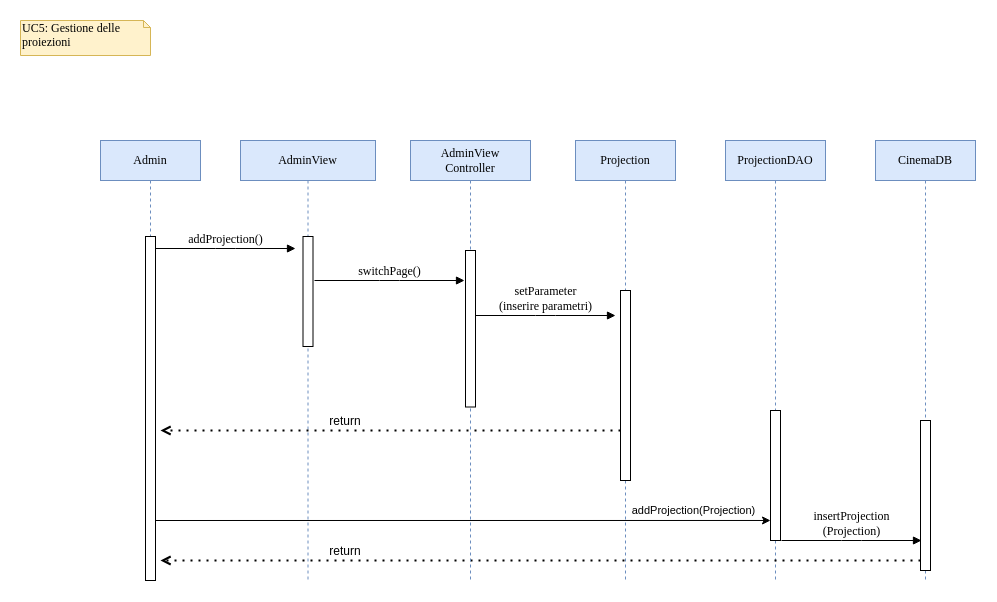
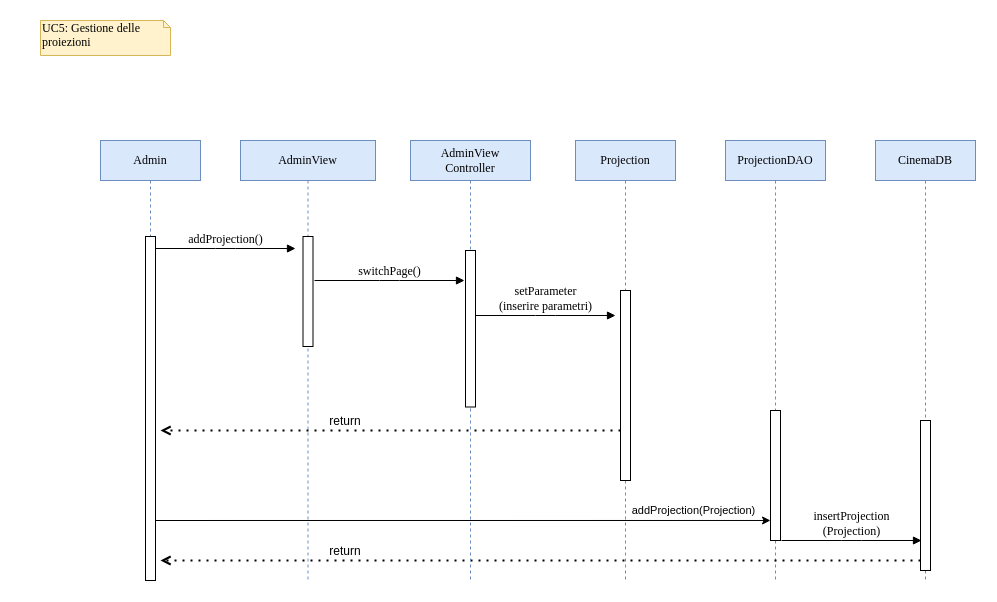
(86, 38) -> (106, 38)
